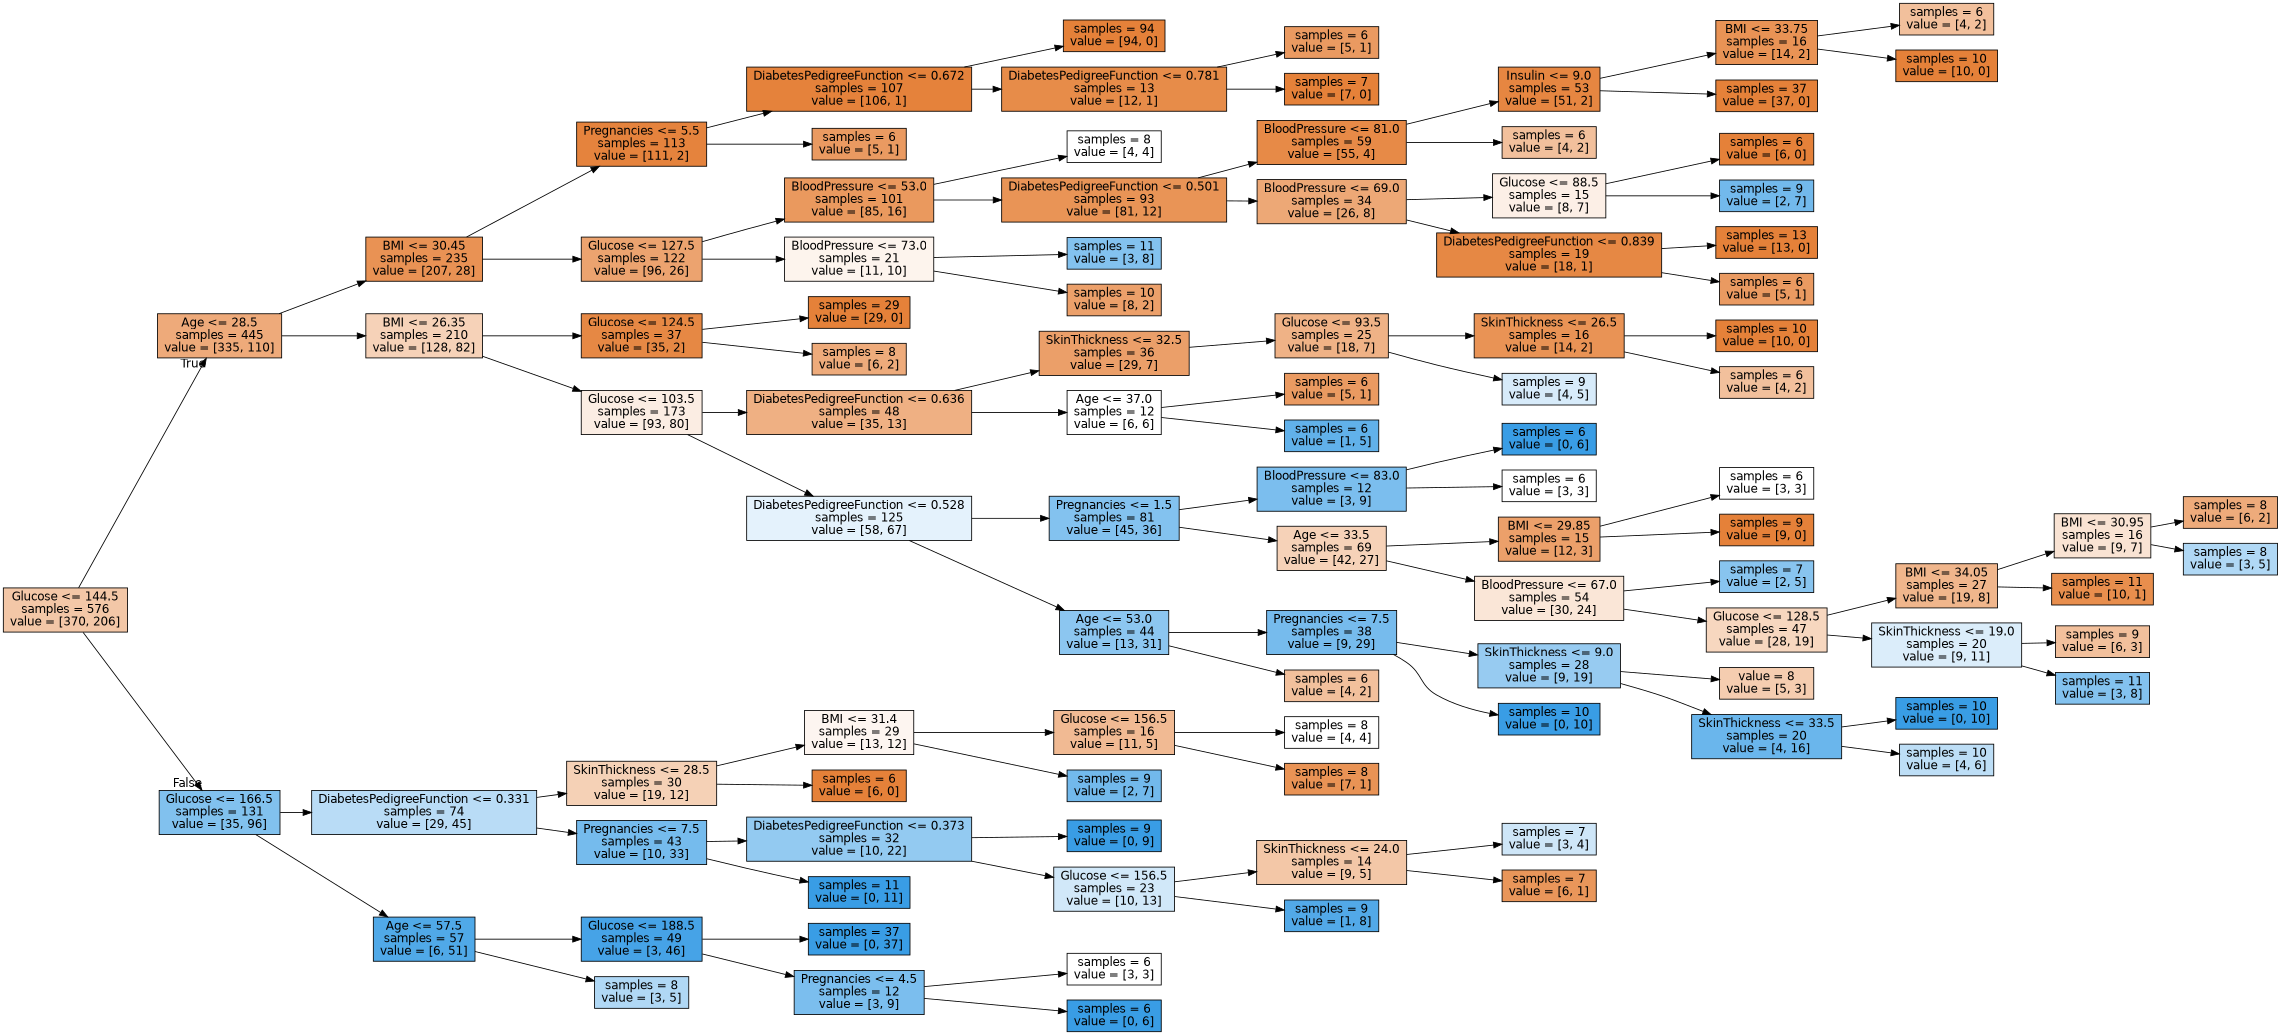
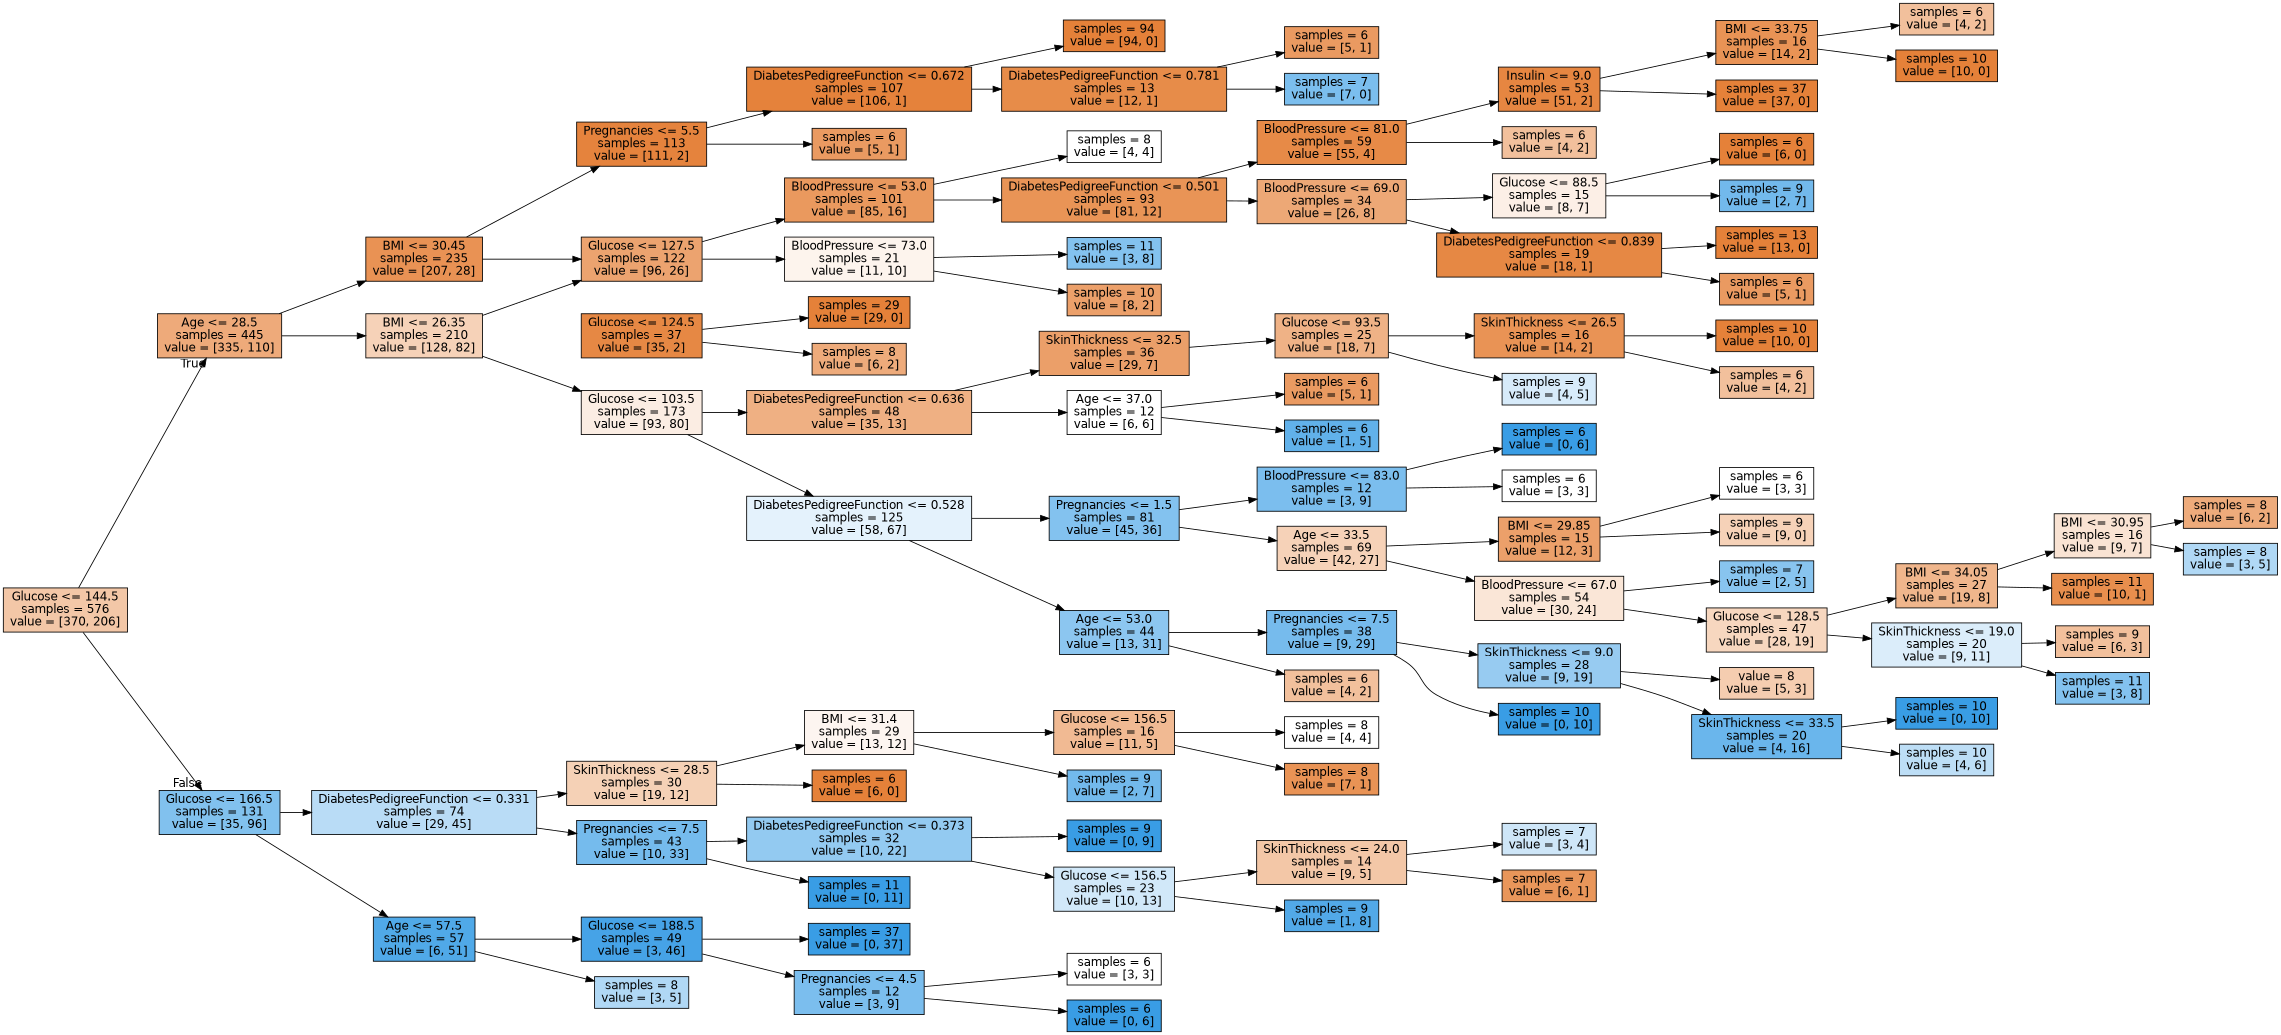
(1332, 89) -> (1332, 89)
(528, 336) -> (528, 299)
(1767, 530) -> (1767, 530)
